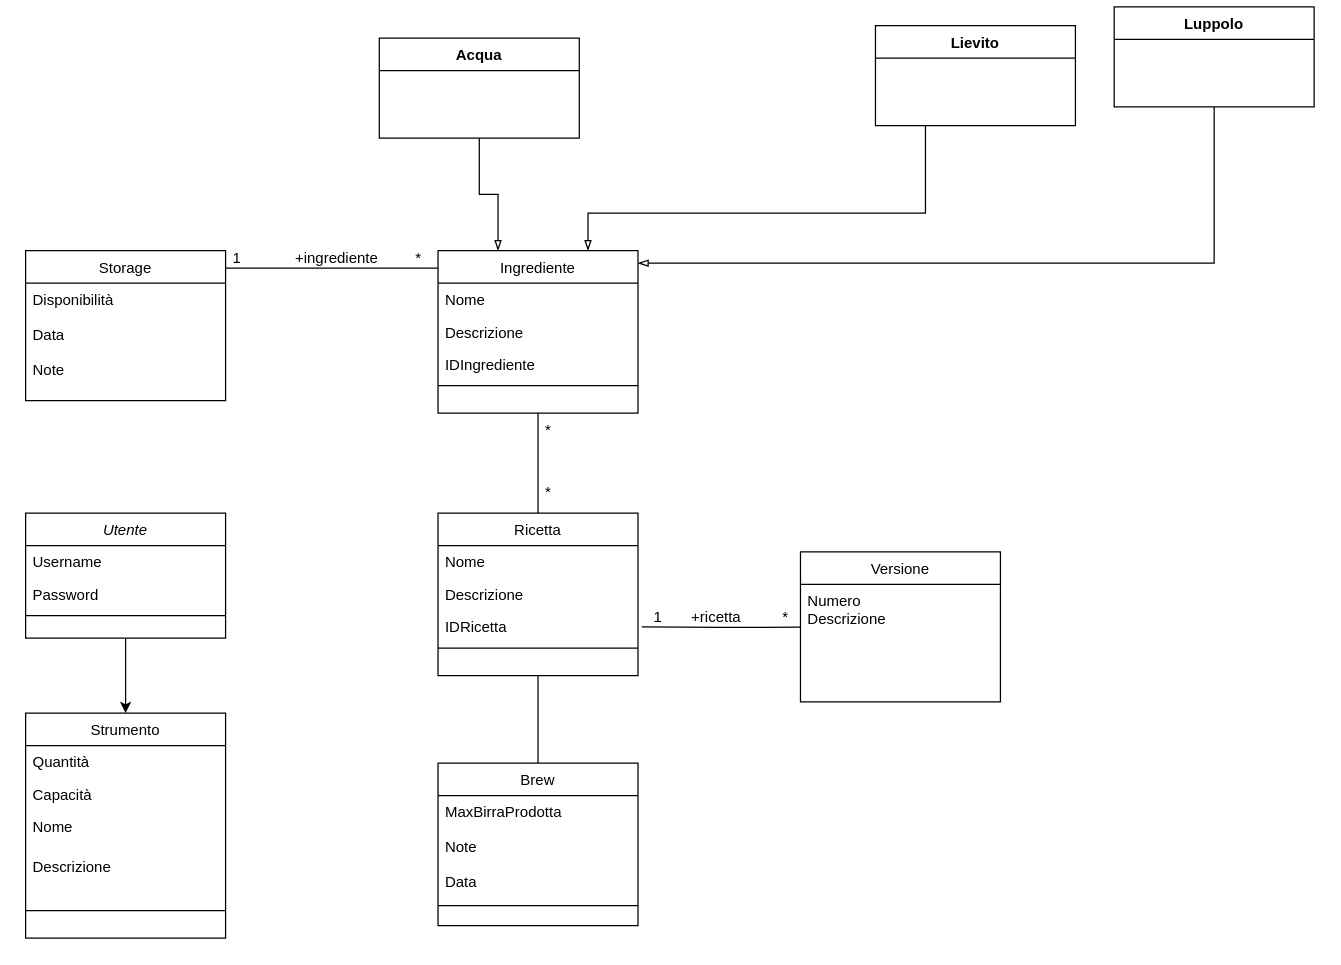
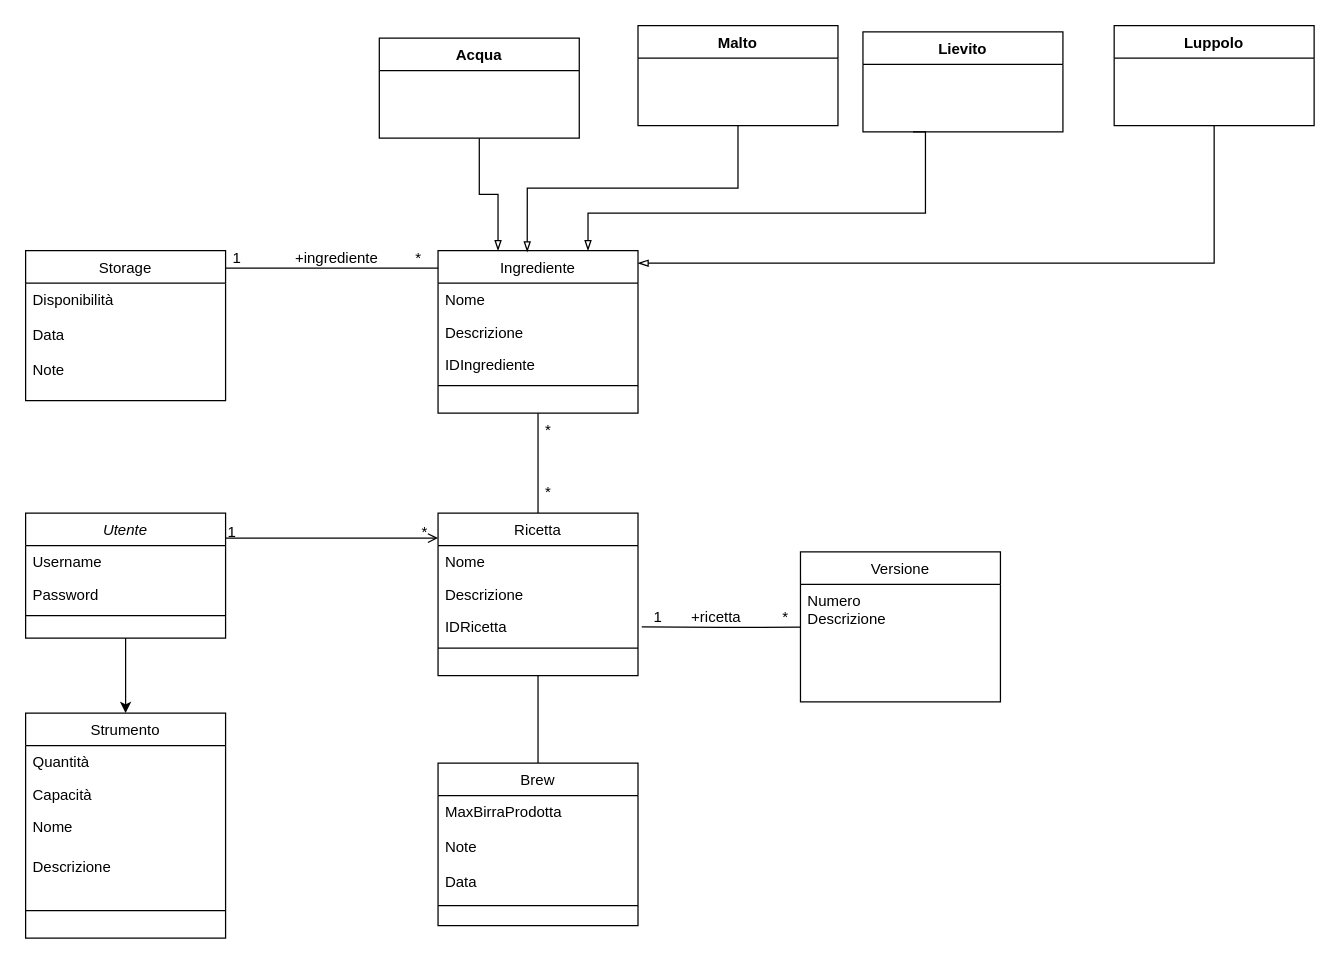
(1214, 57) -> (1214, 76)
none -> (738, 76)
(976, 76) -> (963, 82)
none -> (637, 188)
none -> (330, 538)
